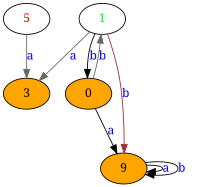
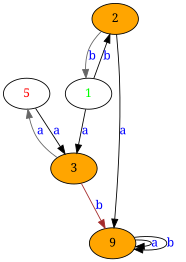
(27, 52) -> (48, 128)
(68, 53) -> (82, 127)
(121, 88) -> (91, 202)
(89, 94) -> (115, 19)
none -> (39, 141)
